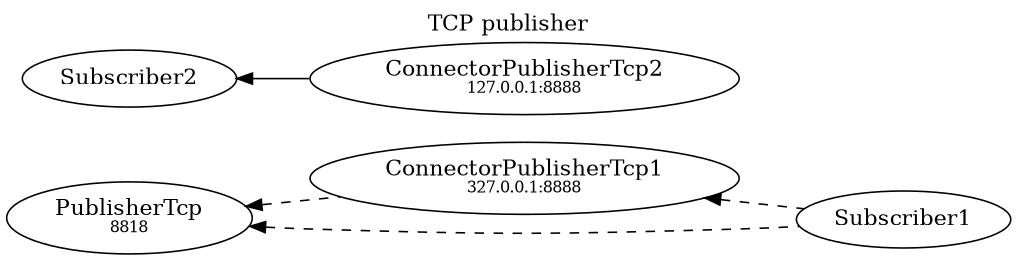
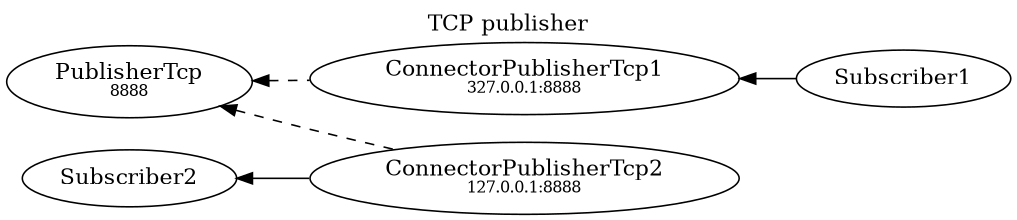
(763, 204) -> (776, 79)
(129, 227) -> (129, 91)
(533, 233) -> (315, 131)
